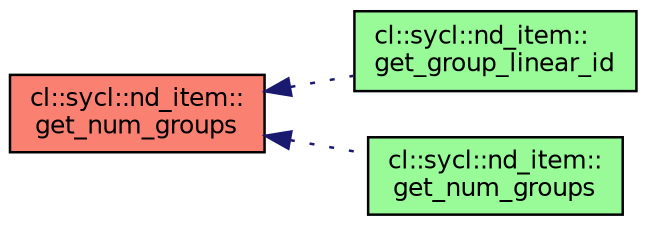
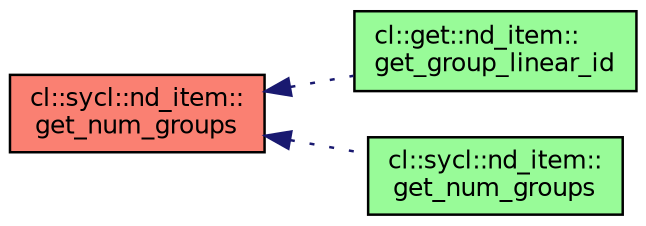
(495, 51) -> (495, 51)
